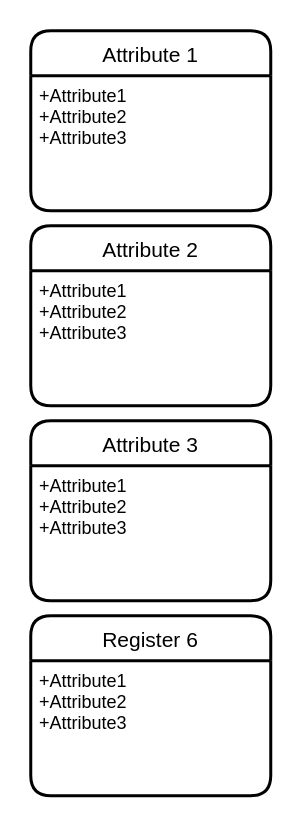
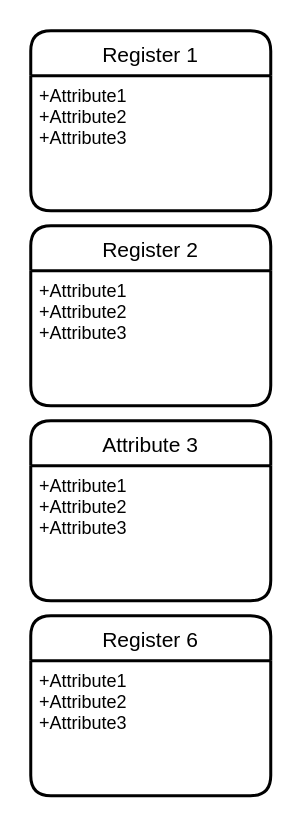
(150, 55) -> (150, 55)
(150, 250) -> (150, 250)
